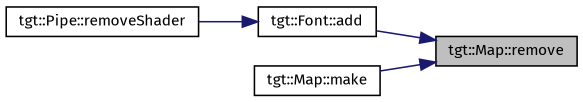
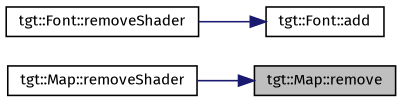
(102, 22) -> (102, 22)
(398, 34) -> none
(317, 81) -> (102, 81)
